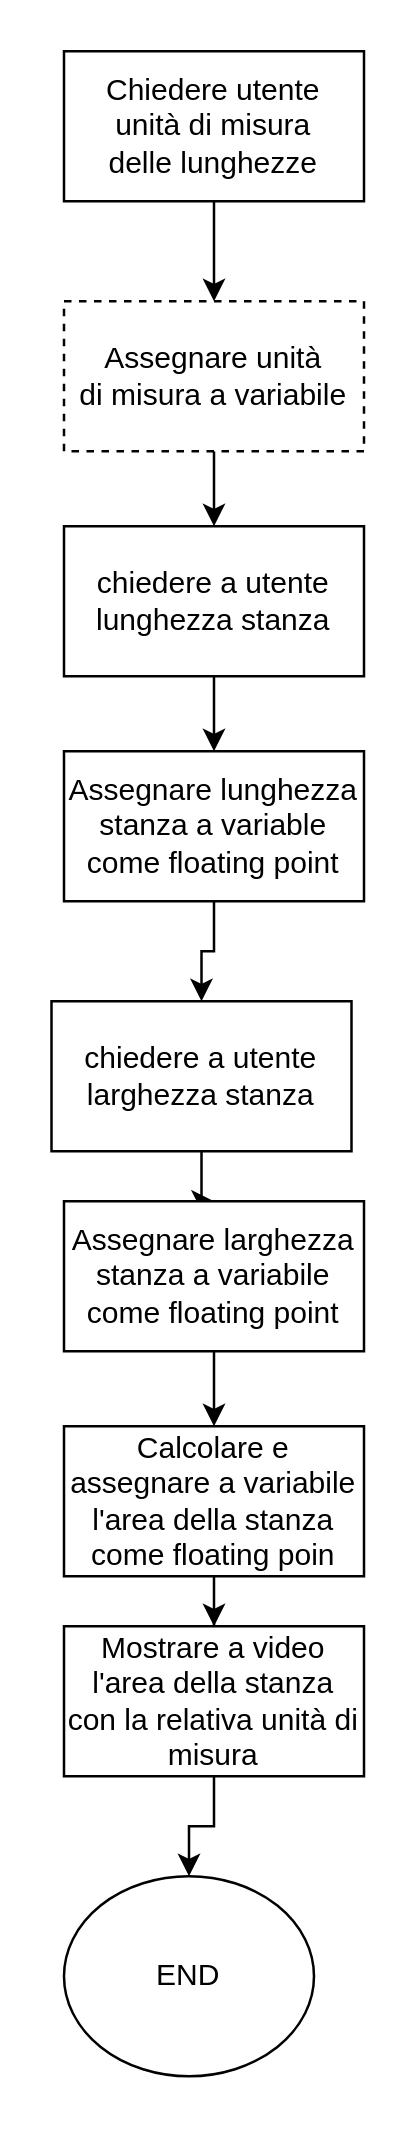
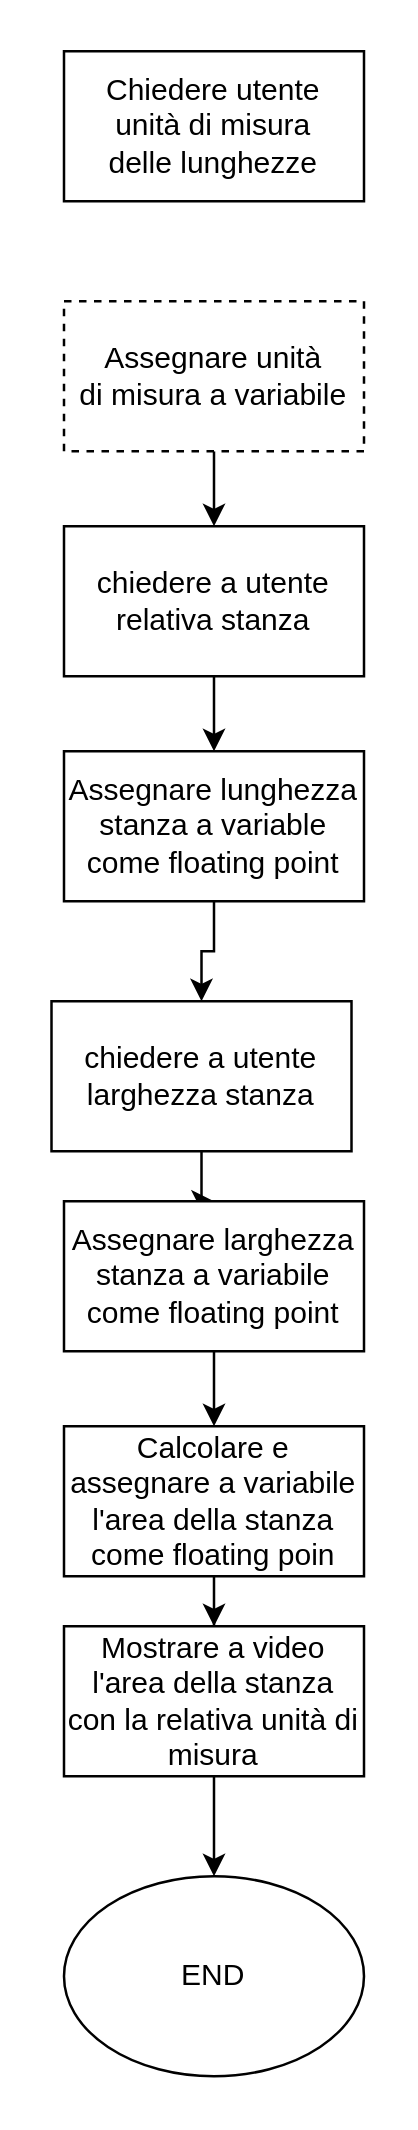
(214, 243) -> none
(214, 601) -> (214, 601)
(189, 1976) -> (214, 1976)
